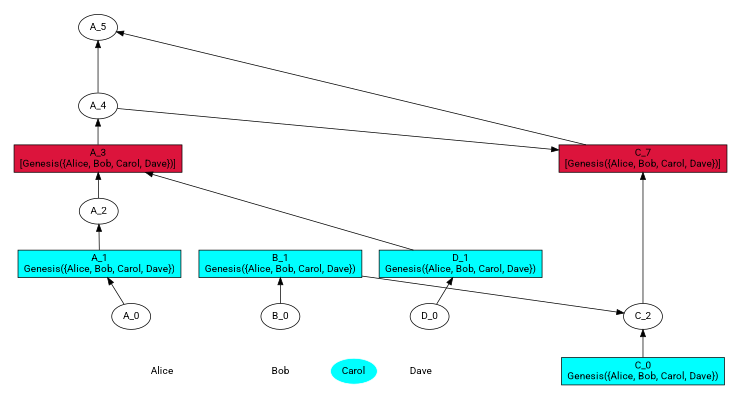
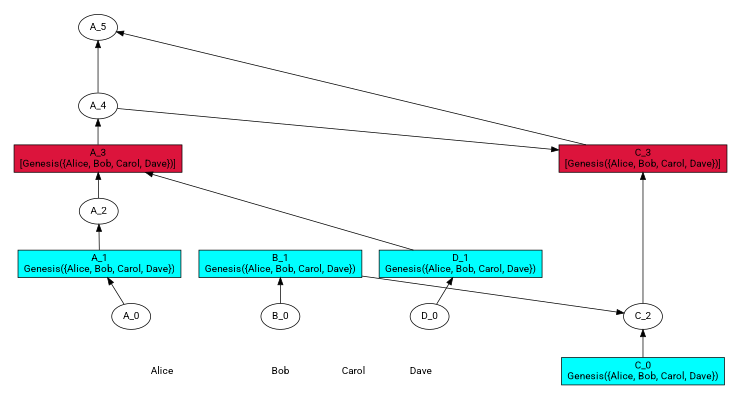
(643, 159) -> (643, 159)
(354, 371) -> (354, 371)
